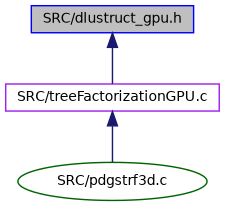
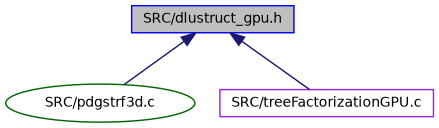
(112, 144) -> (154, 63)
